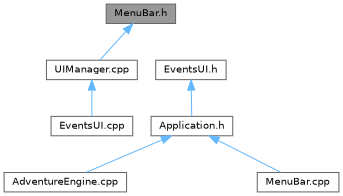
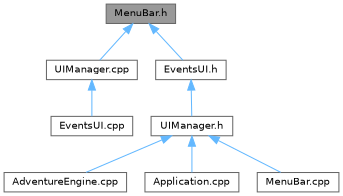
none -> (170, 46)
(192, 126) -> (192, 126)
none -> (192, 182)
